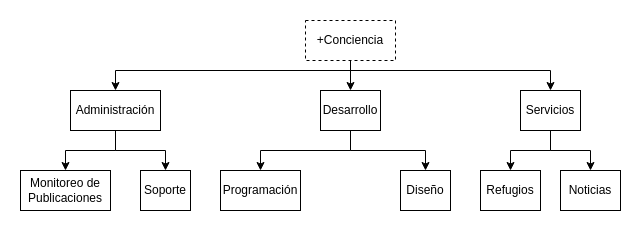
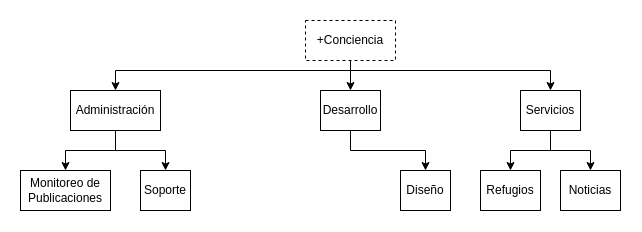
(299, 151) -> none
(261, 191) -> none
